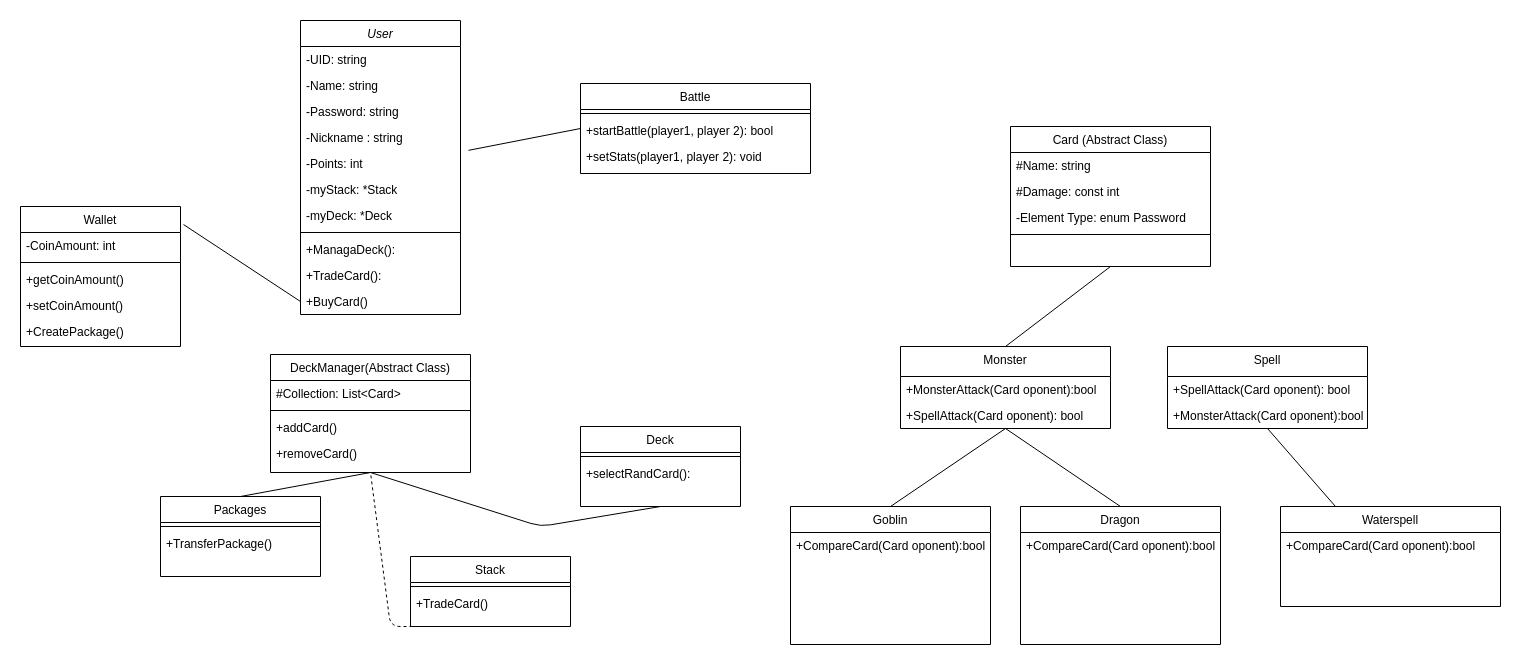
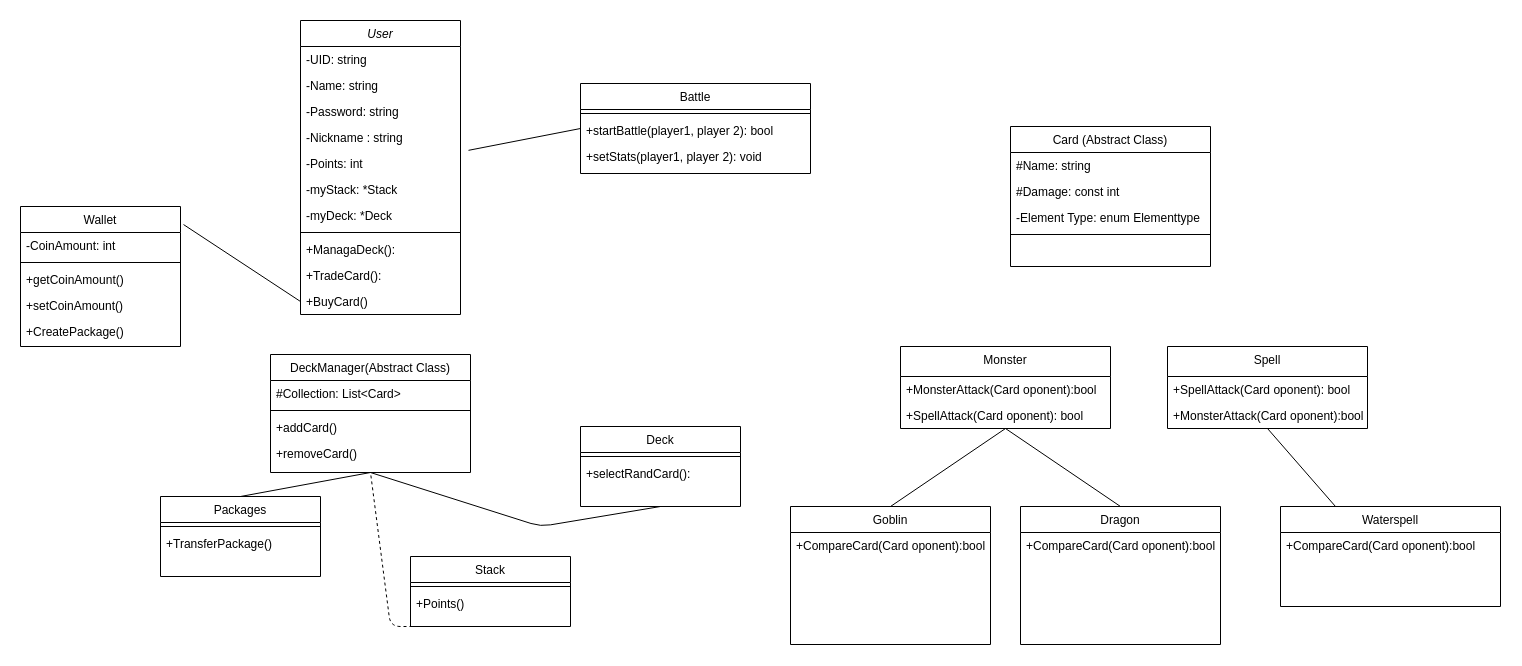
(1102, 218) -> (1111, 218)
(1057, 307) -> none
(456, 604) -> (445, 604)
